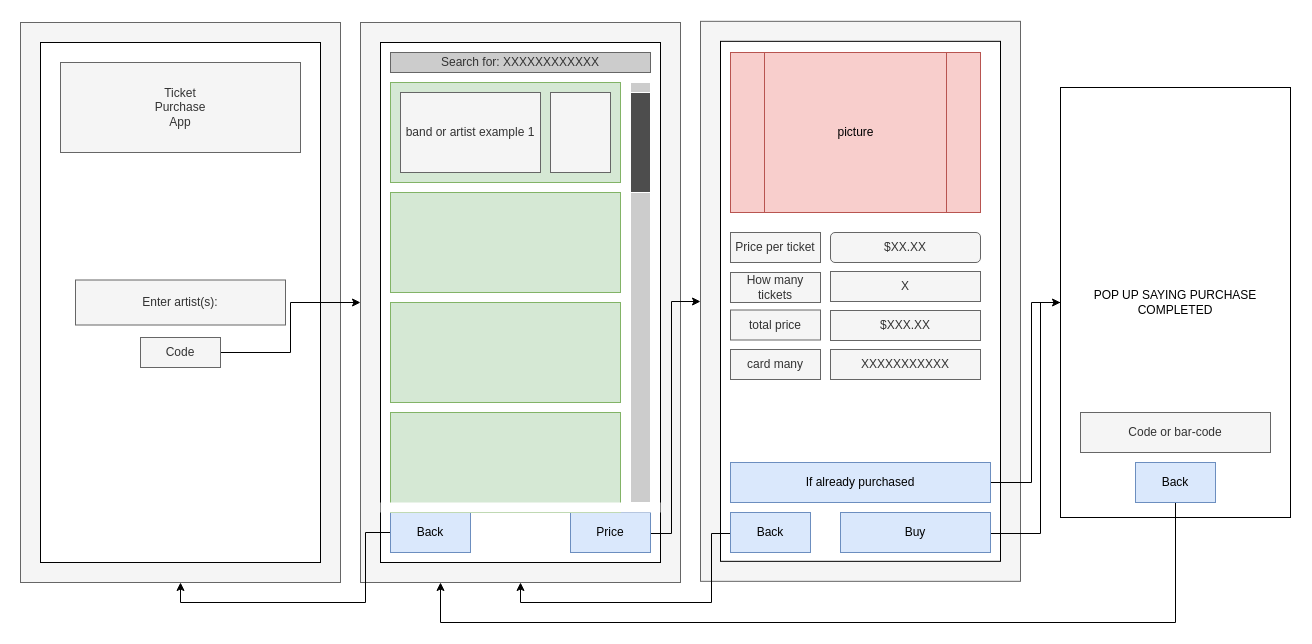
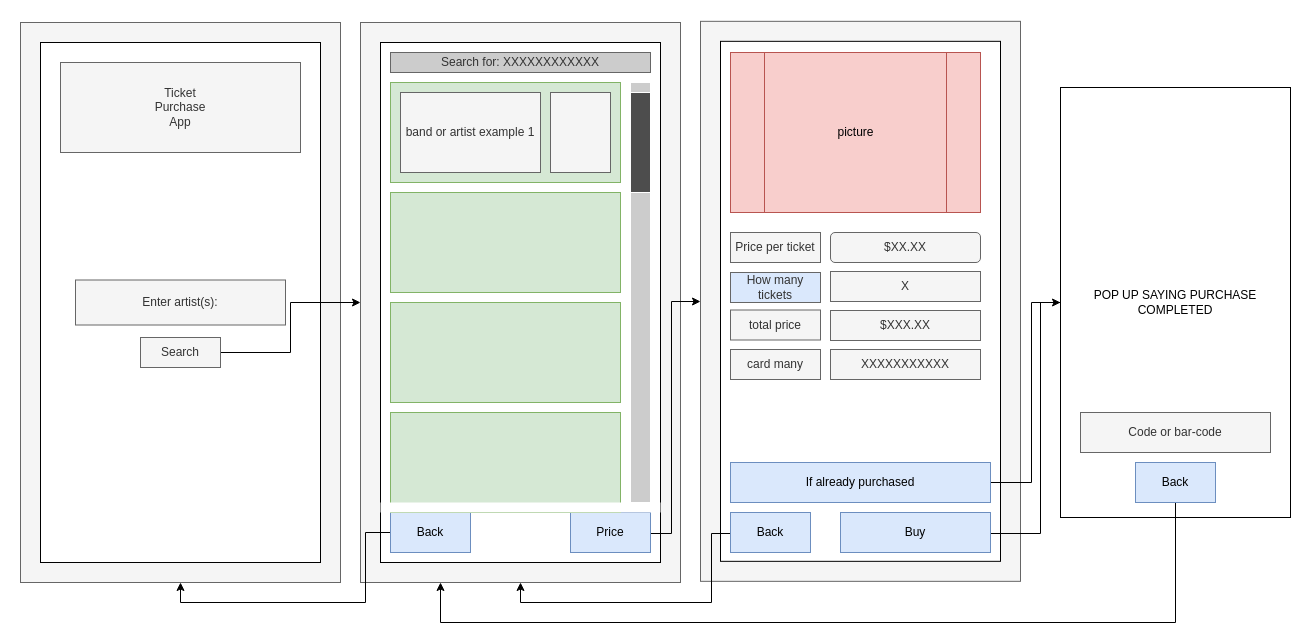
(776, 288) -> (776, 288)
(181, 353) -> (181, 353)
